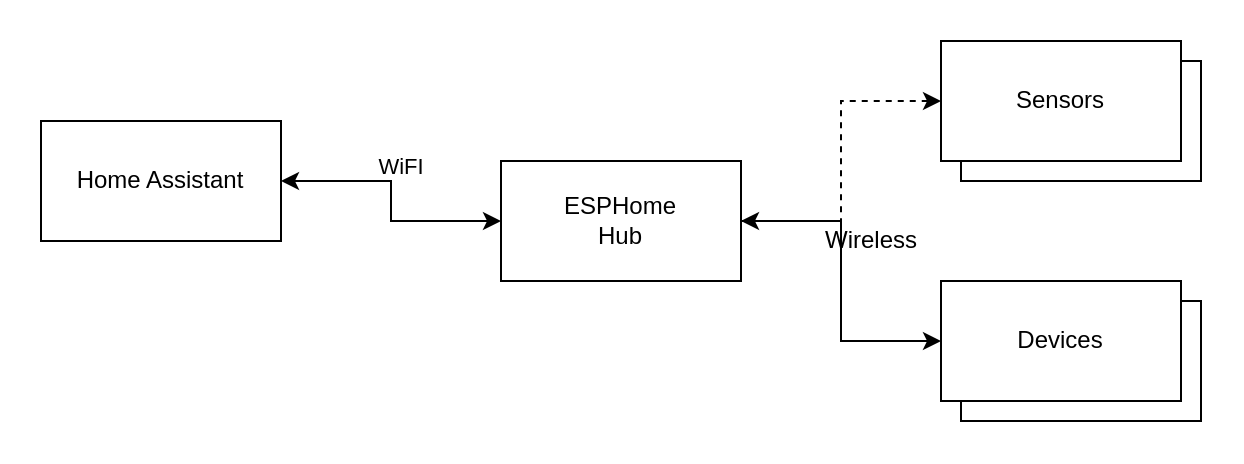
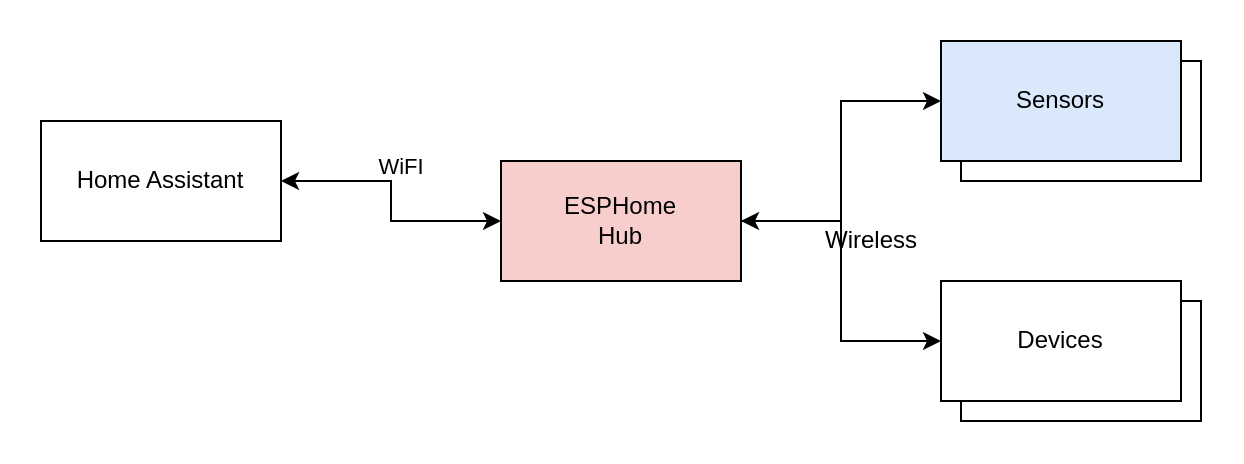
(1061, 101) -> (1061, 101)
(841, 119) -> (841, 119)
(621, 221) -> (621, 221)
